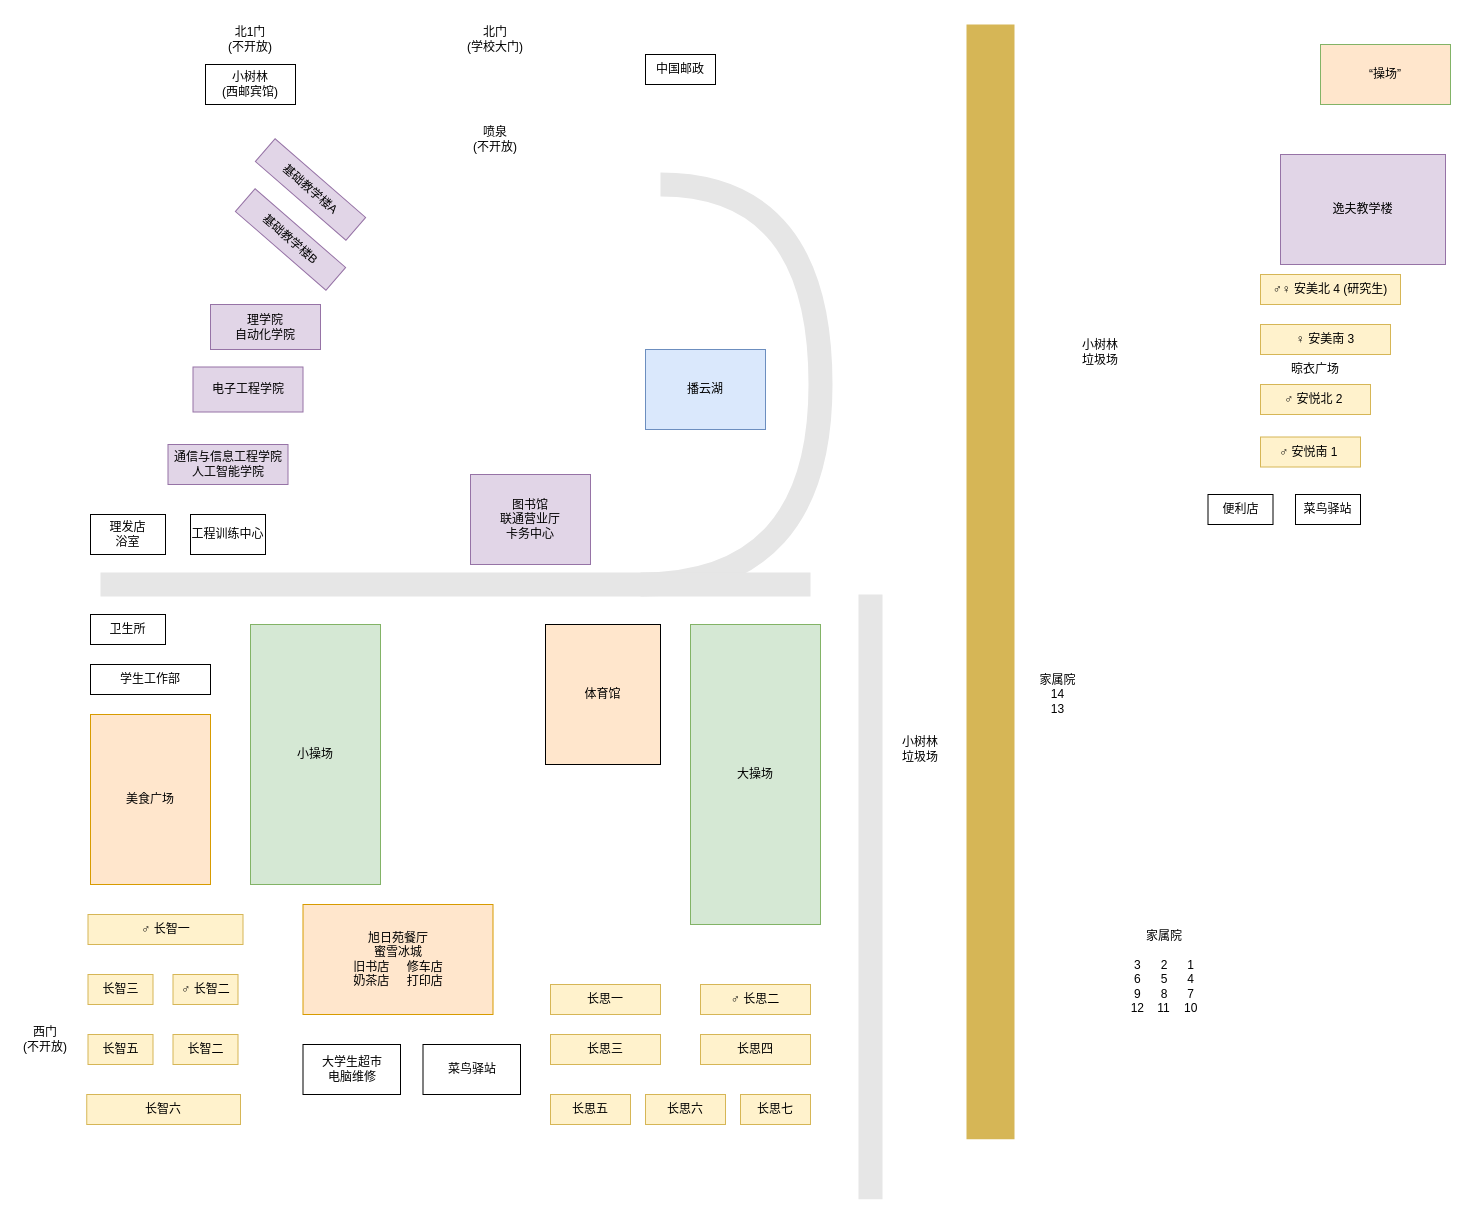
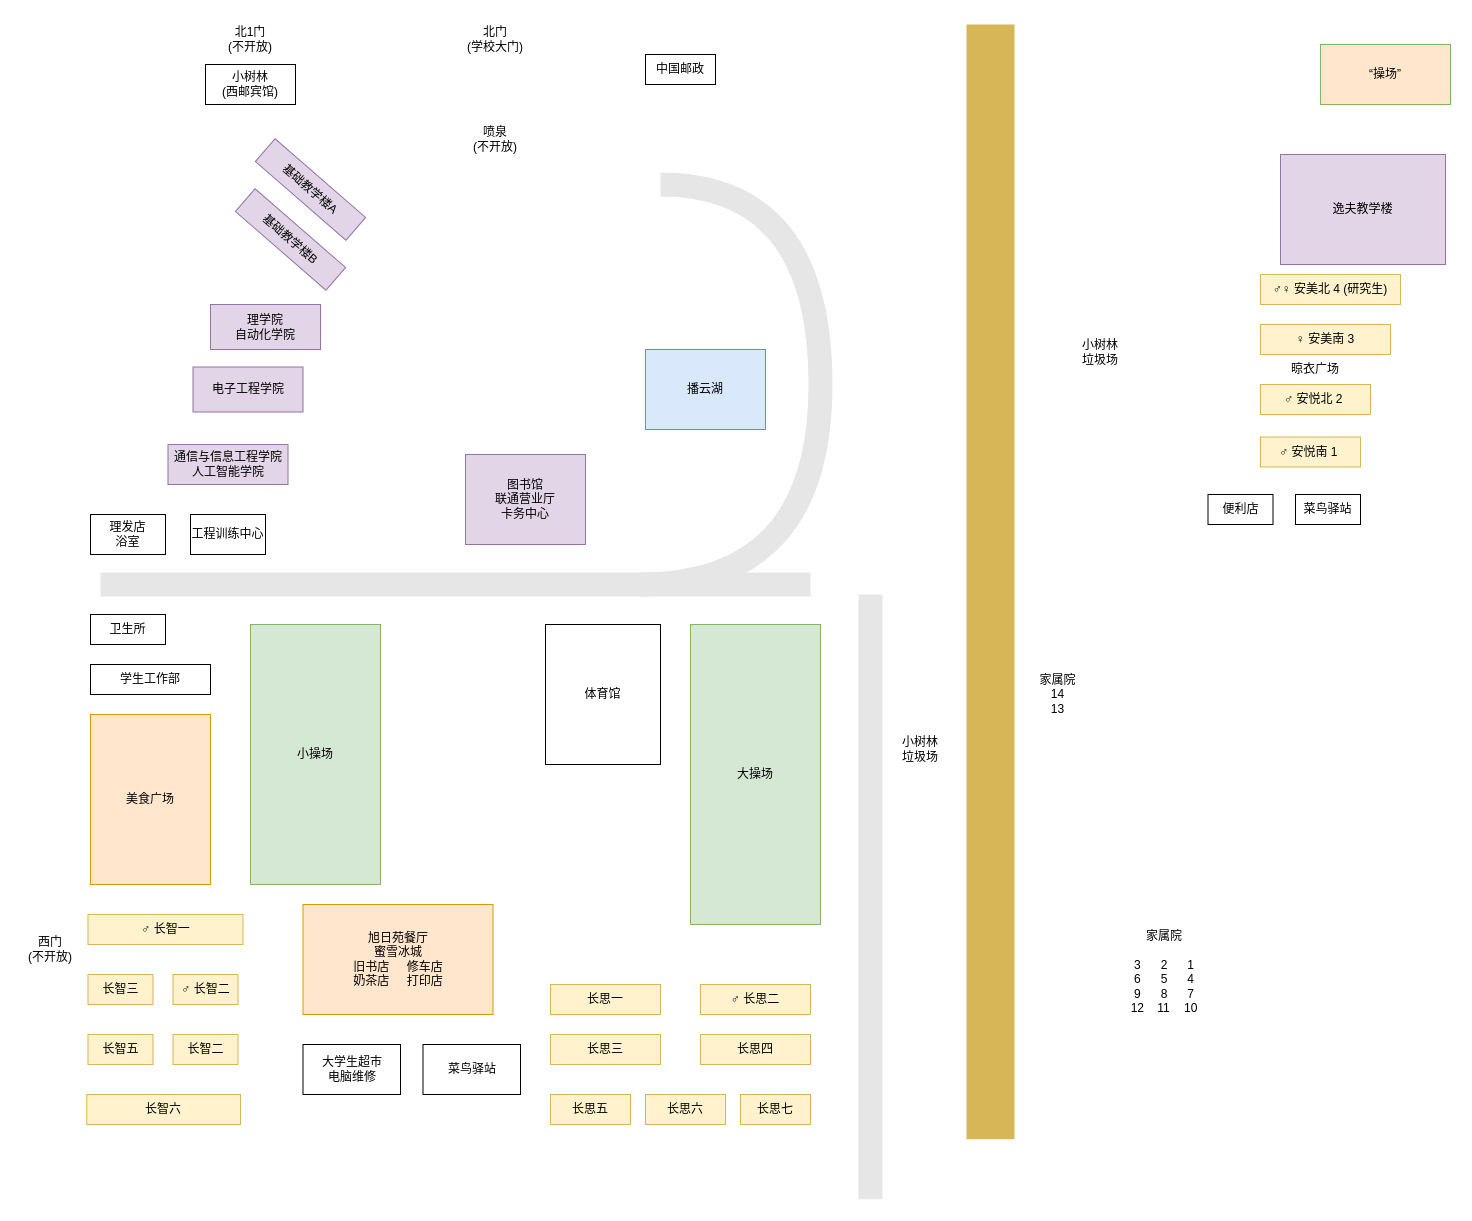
(531, 520) -> (526, 500)
(603, 695) -> (603, 695)
(46, 1040) -> (51, 950)
